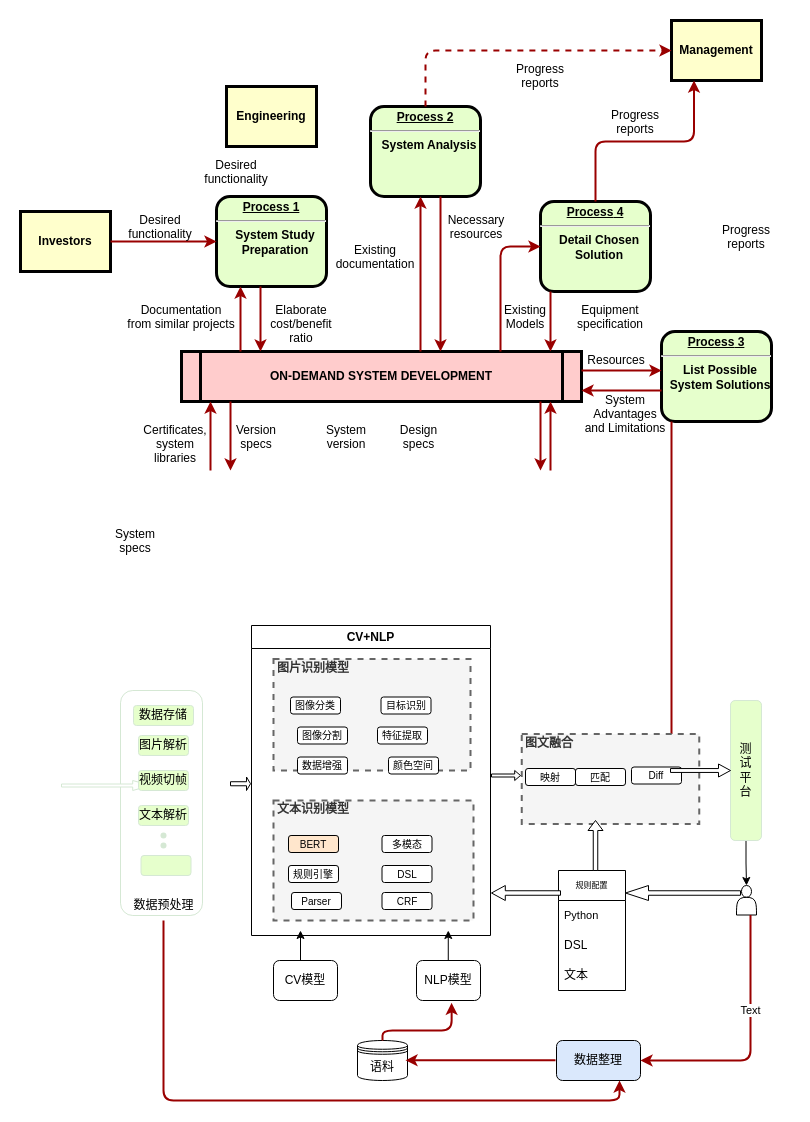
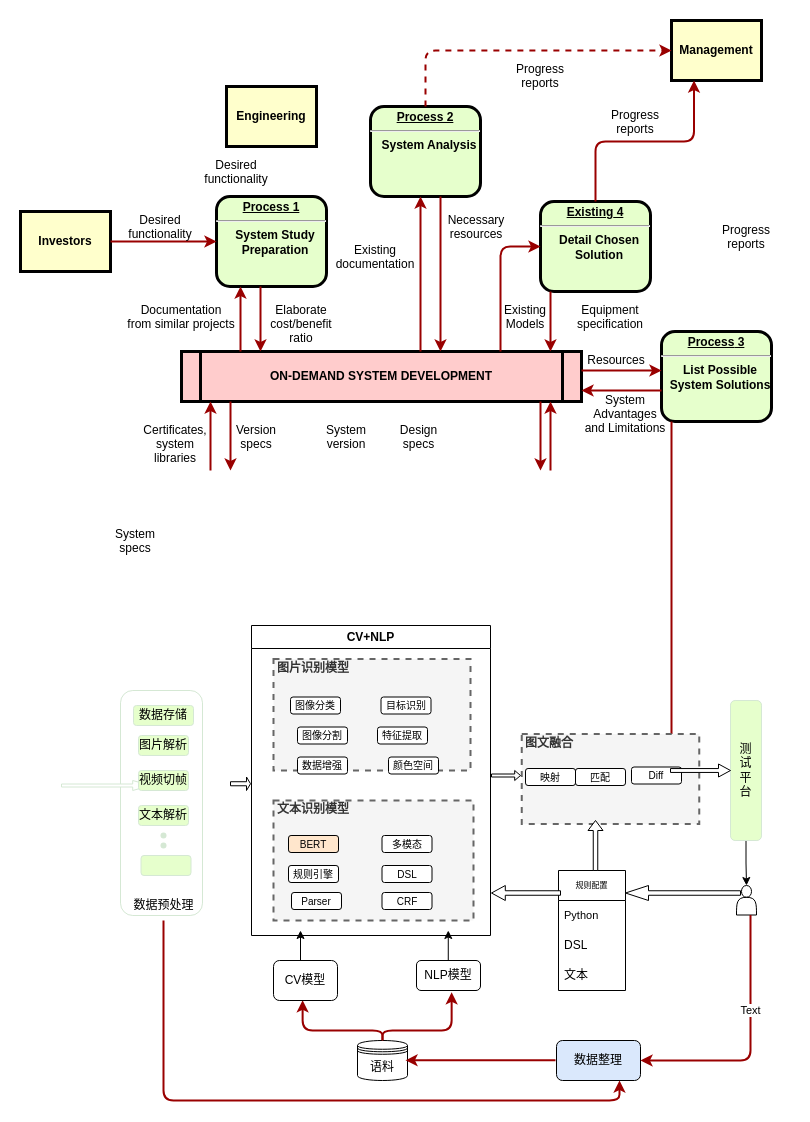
(596, 202) -> (596, 202)
(449, 981) -> (449, 976)
none -> (335, 1031)
